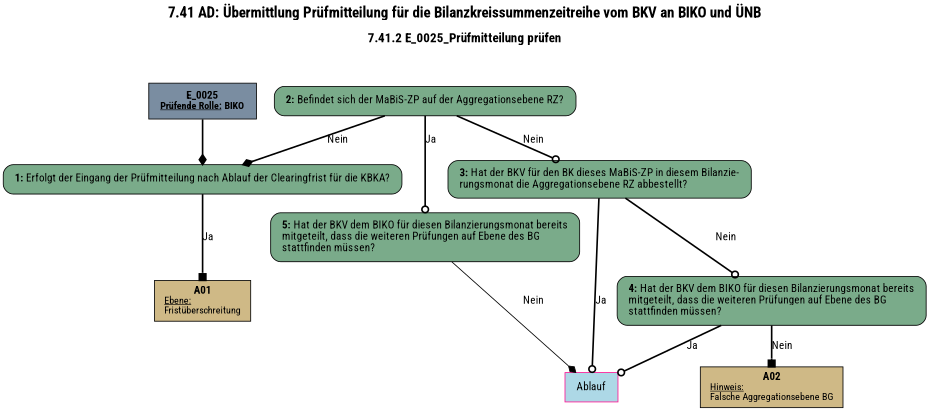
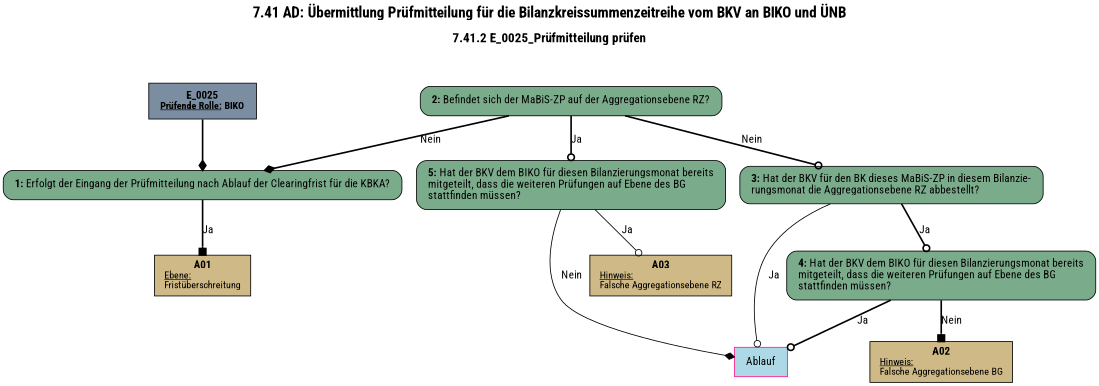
(726, 237) -> (925, 230)
none -> (661, 276)
(596, 282) -> (765, 257)
